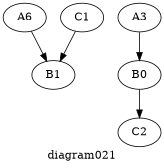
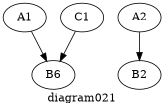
(25, 18) -> (25, 18)
(140, 18) -> (140, 18)
(53, 75) -> (53, 75)
(140, 75) -> (140, 75)
(140, 132) -> none
